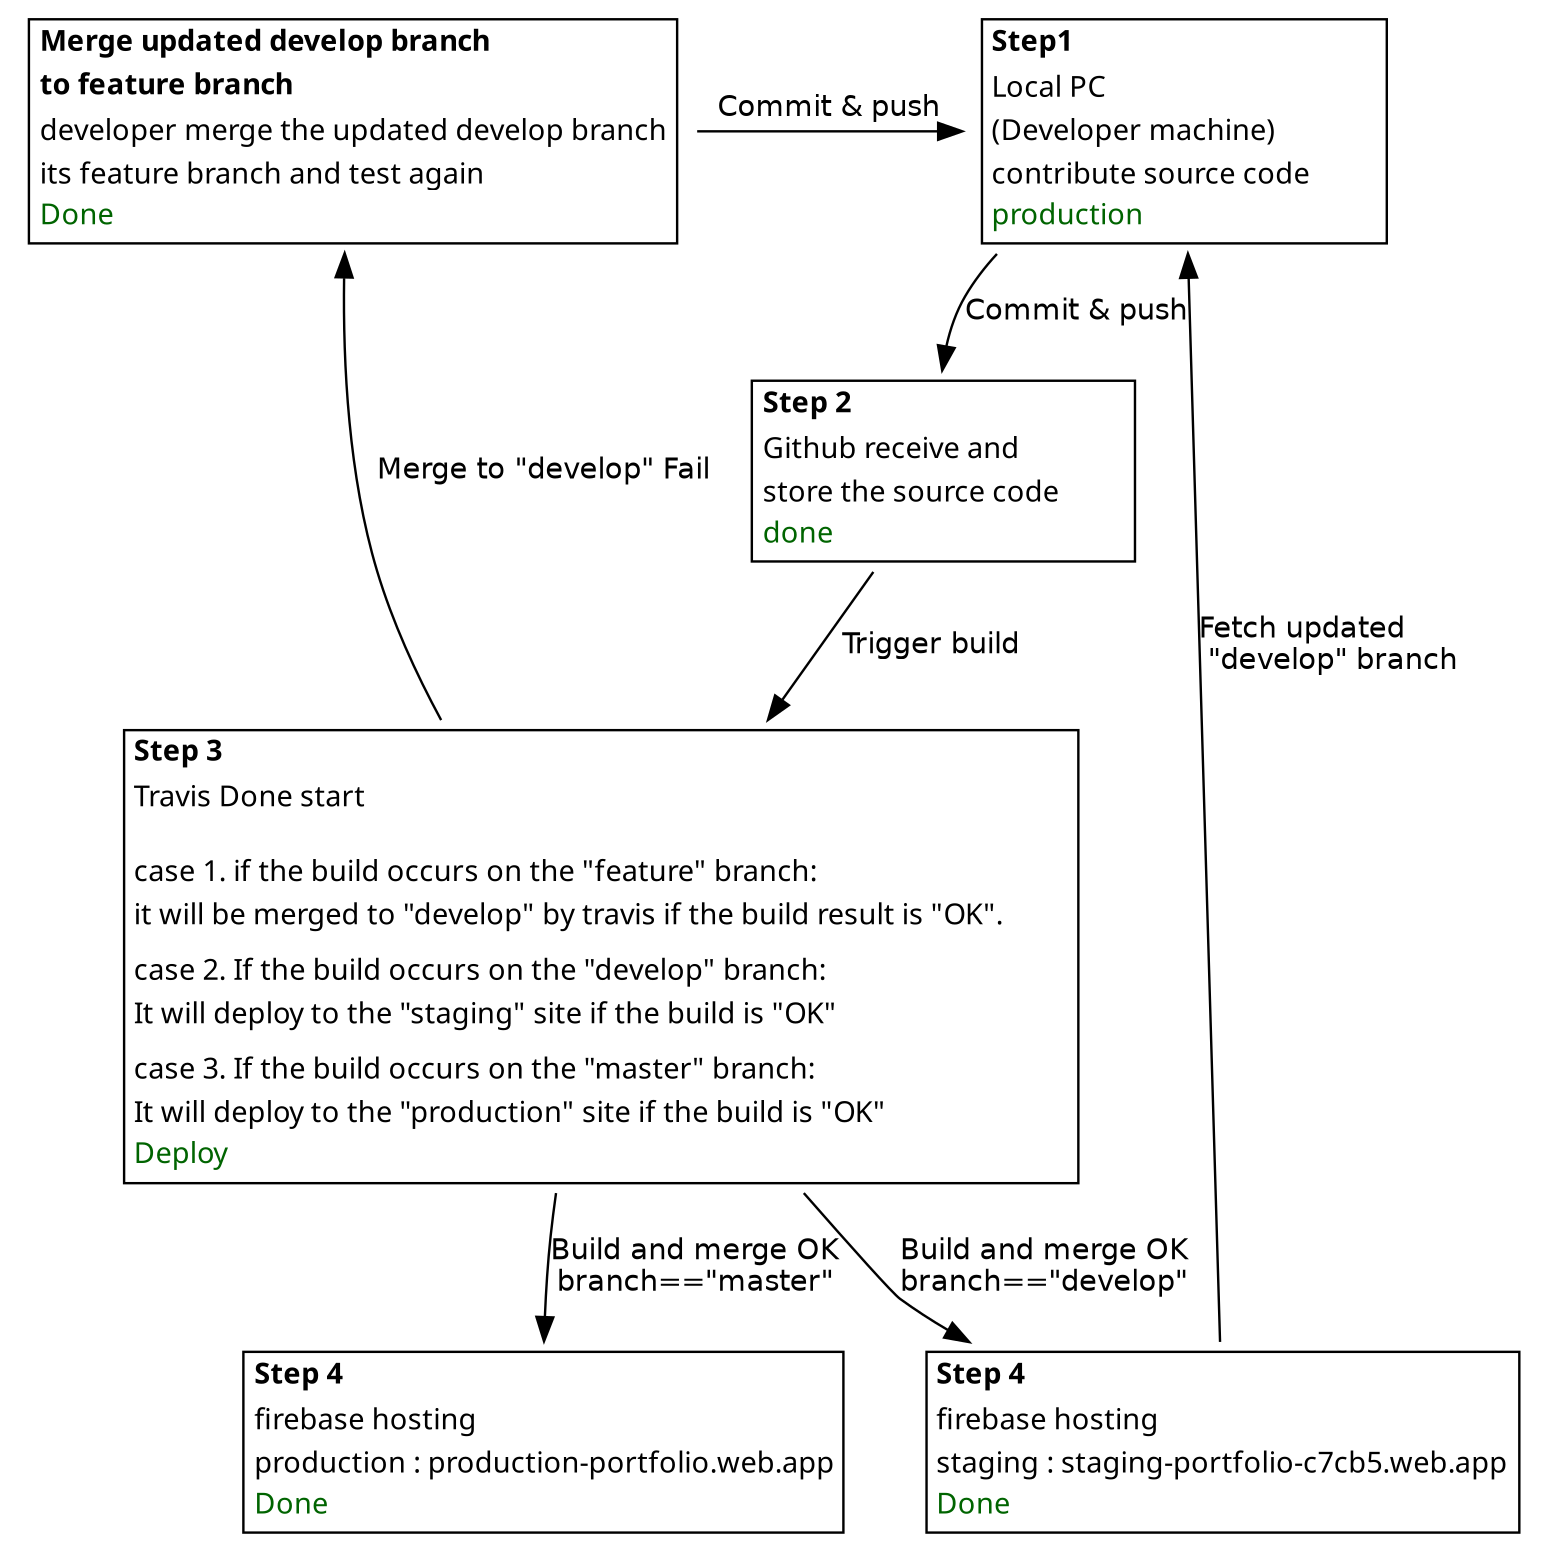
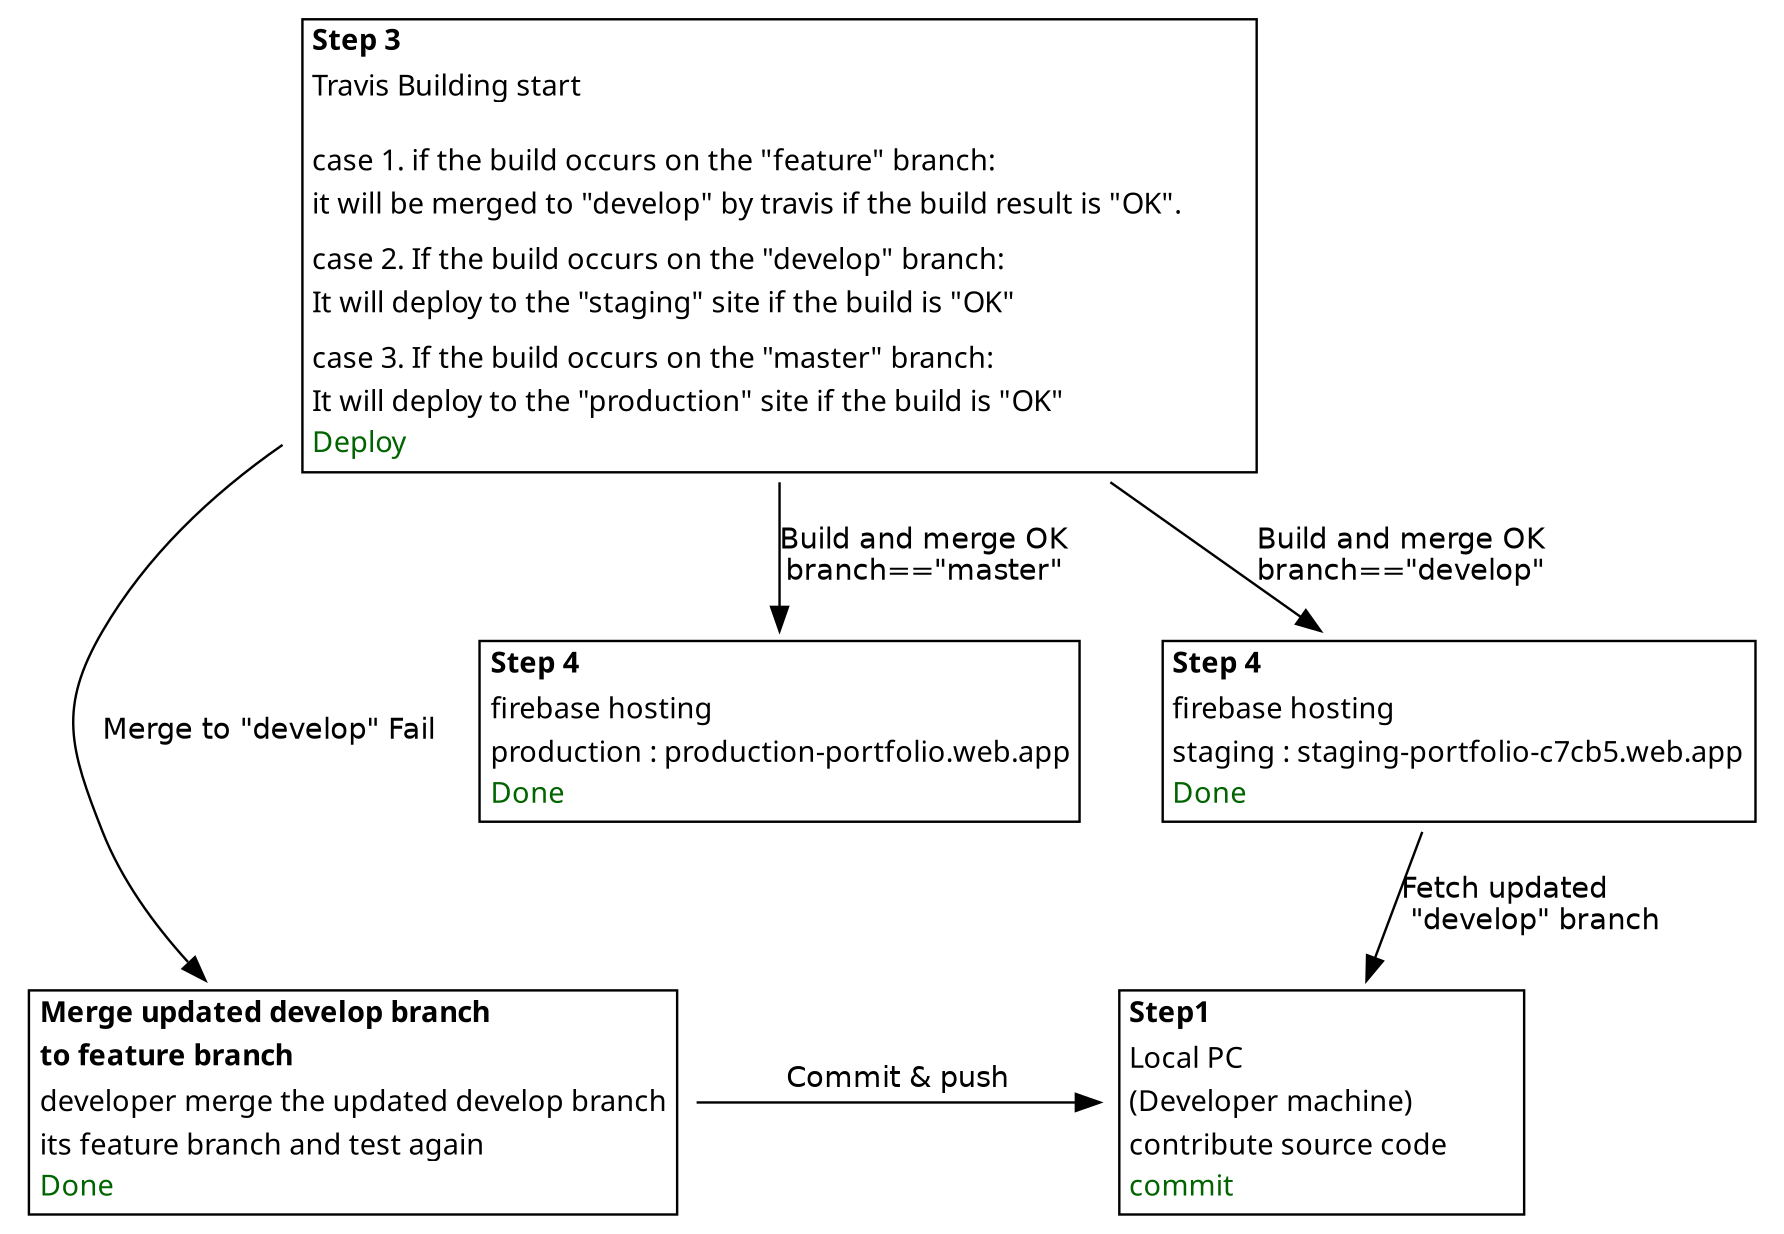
(1069, 216) -> (1182, 1187)
(943, 471) -> none
(251, 798) -> (447, 87)
